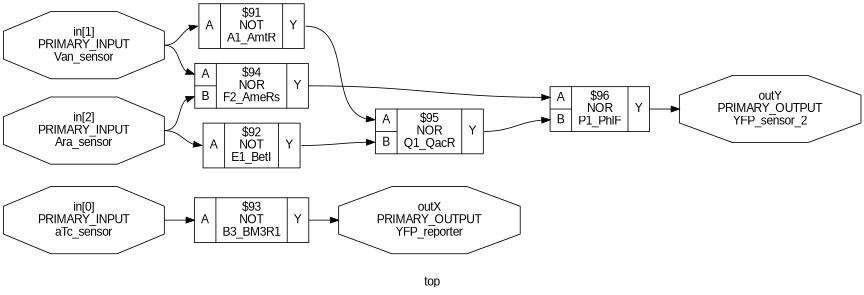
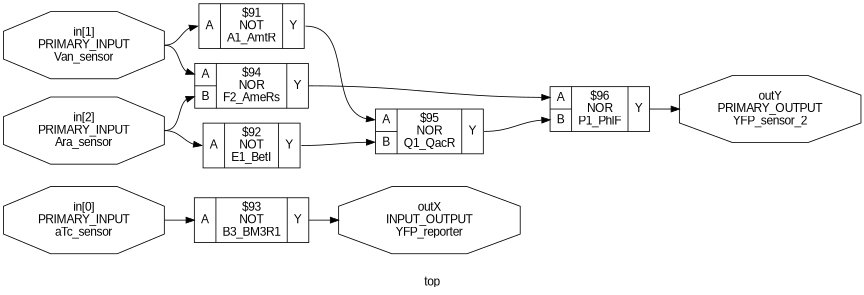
(429, 220) -> (429, 220)
